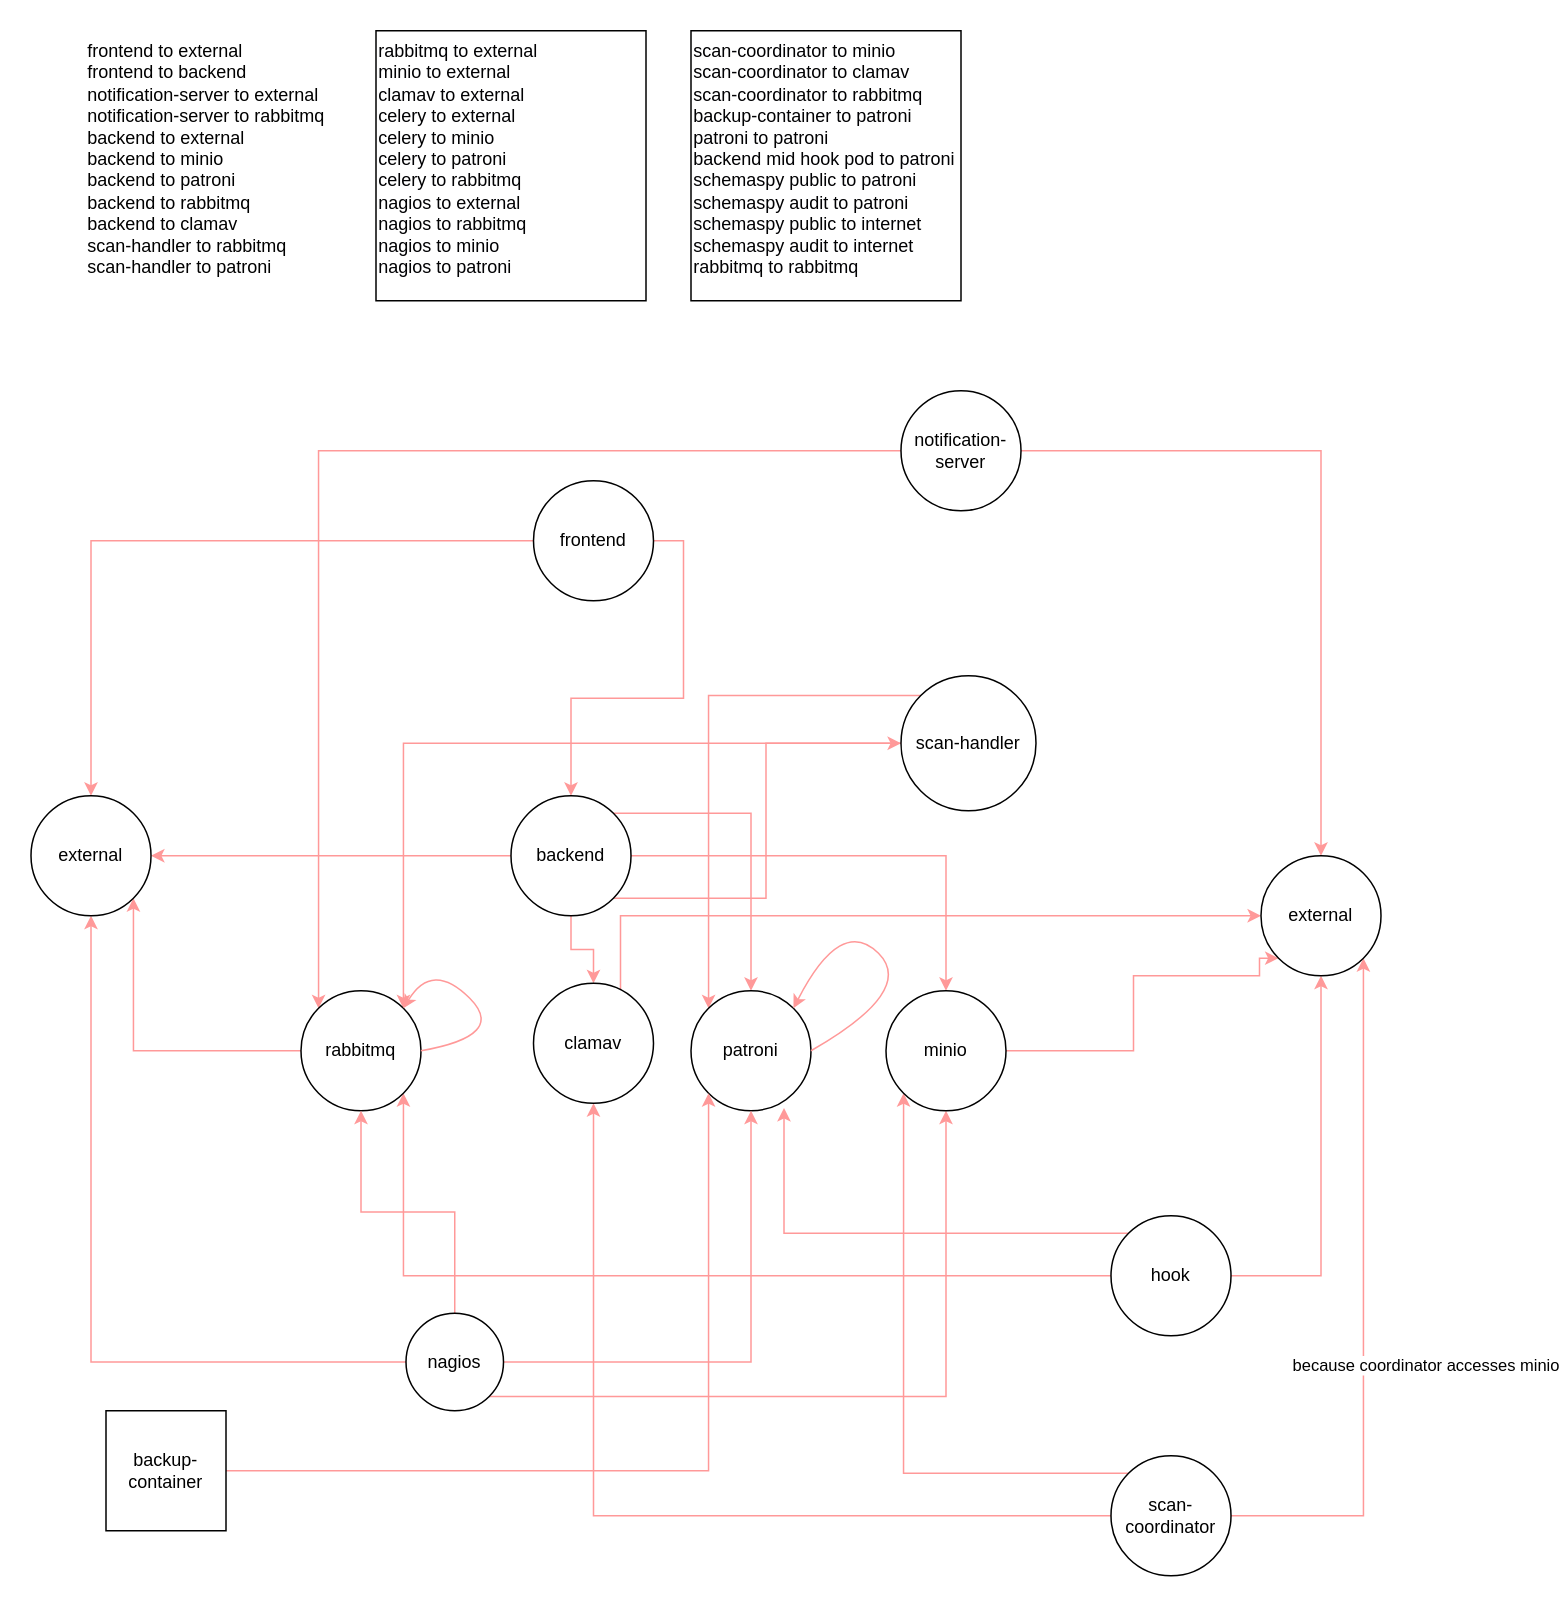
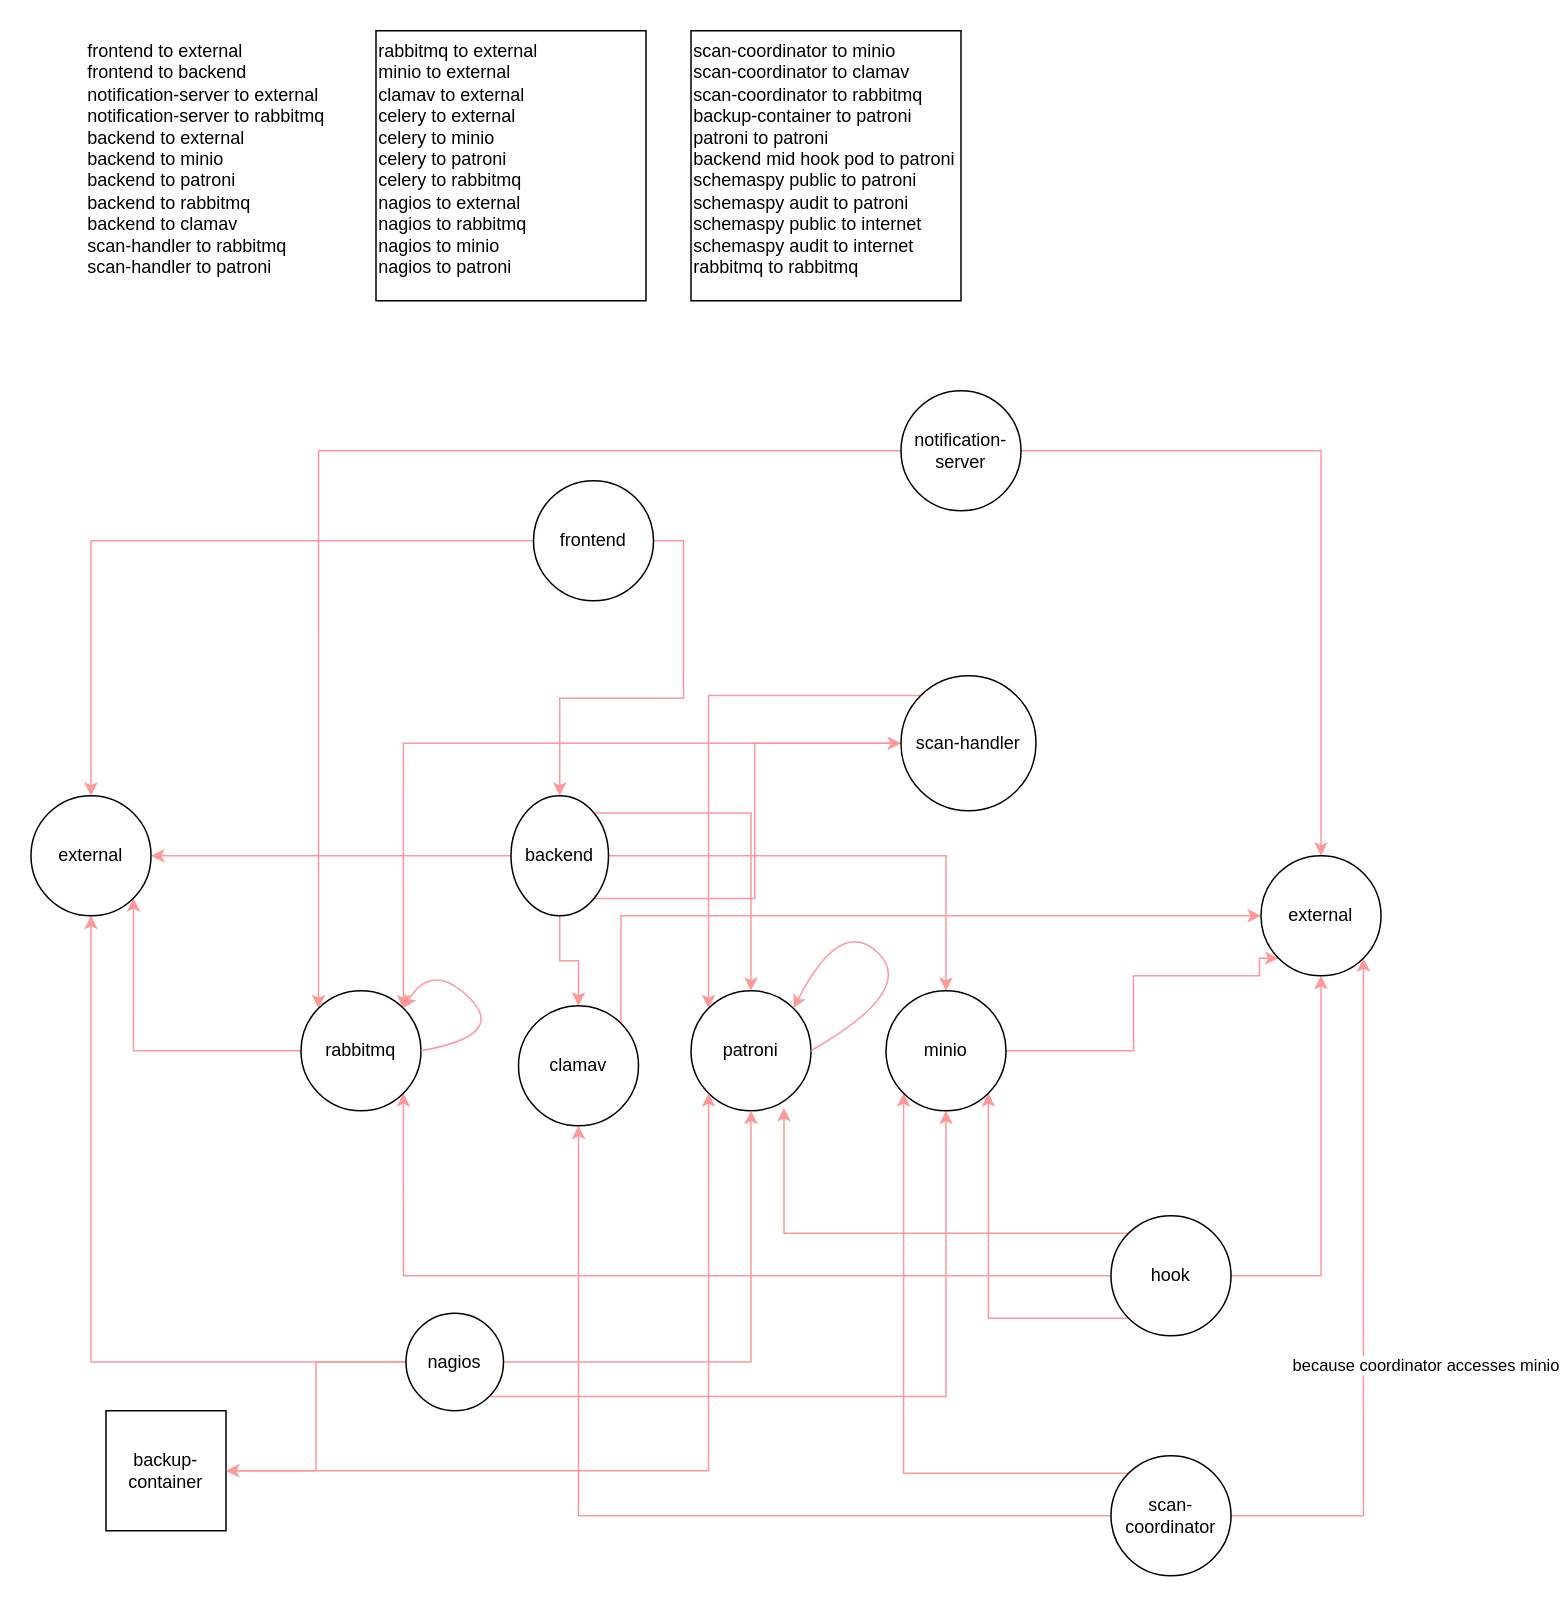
(571, 856) -> (560, 856)
(593, 1043) -> (578, 1066)
(413, 1212) -> (316, 1415)
none -> (988, 1281)
